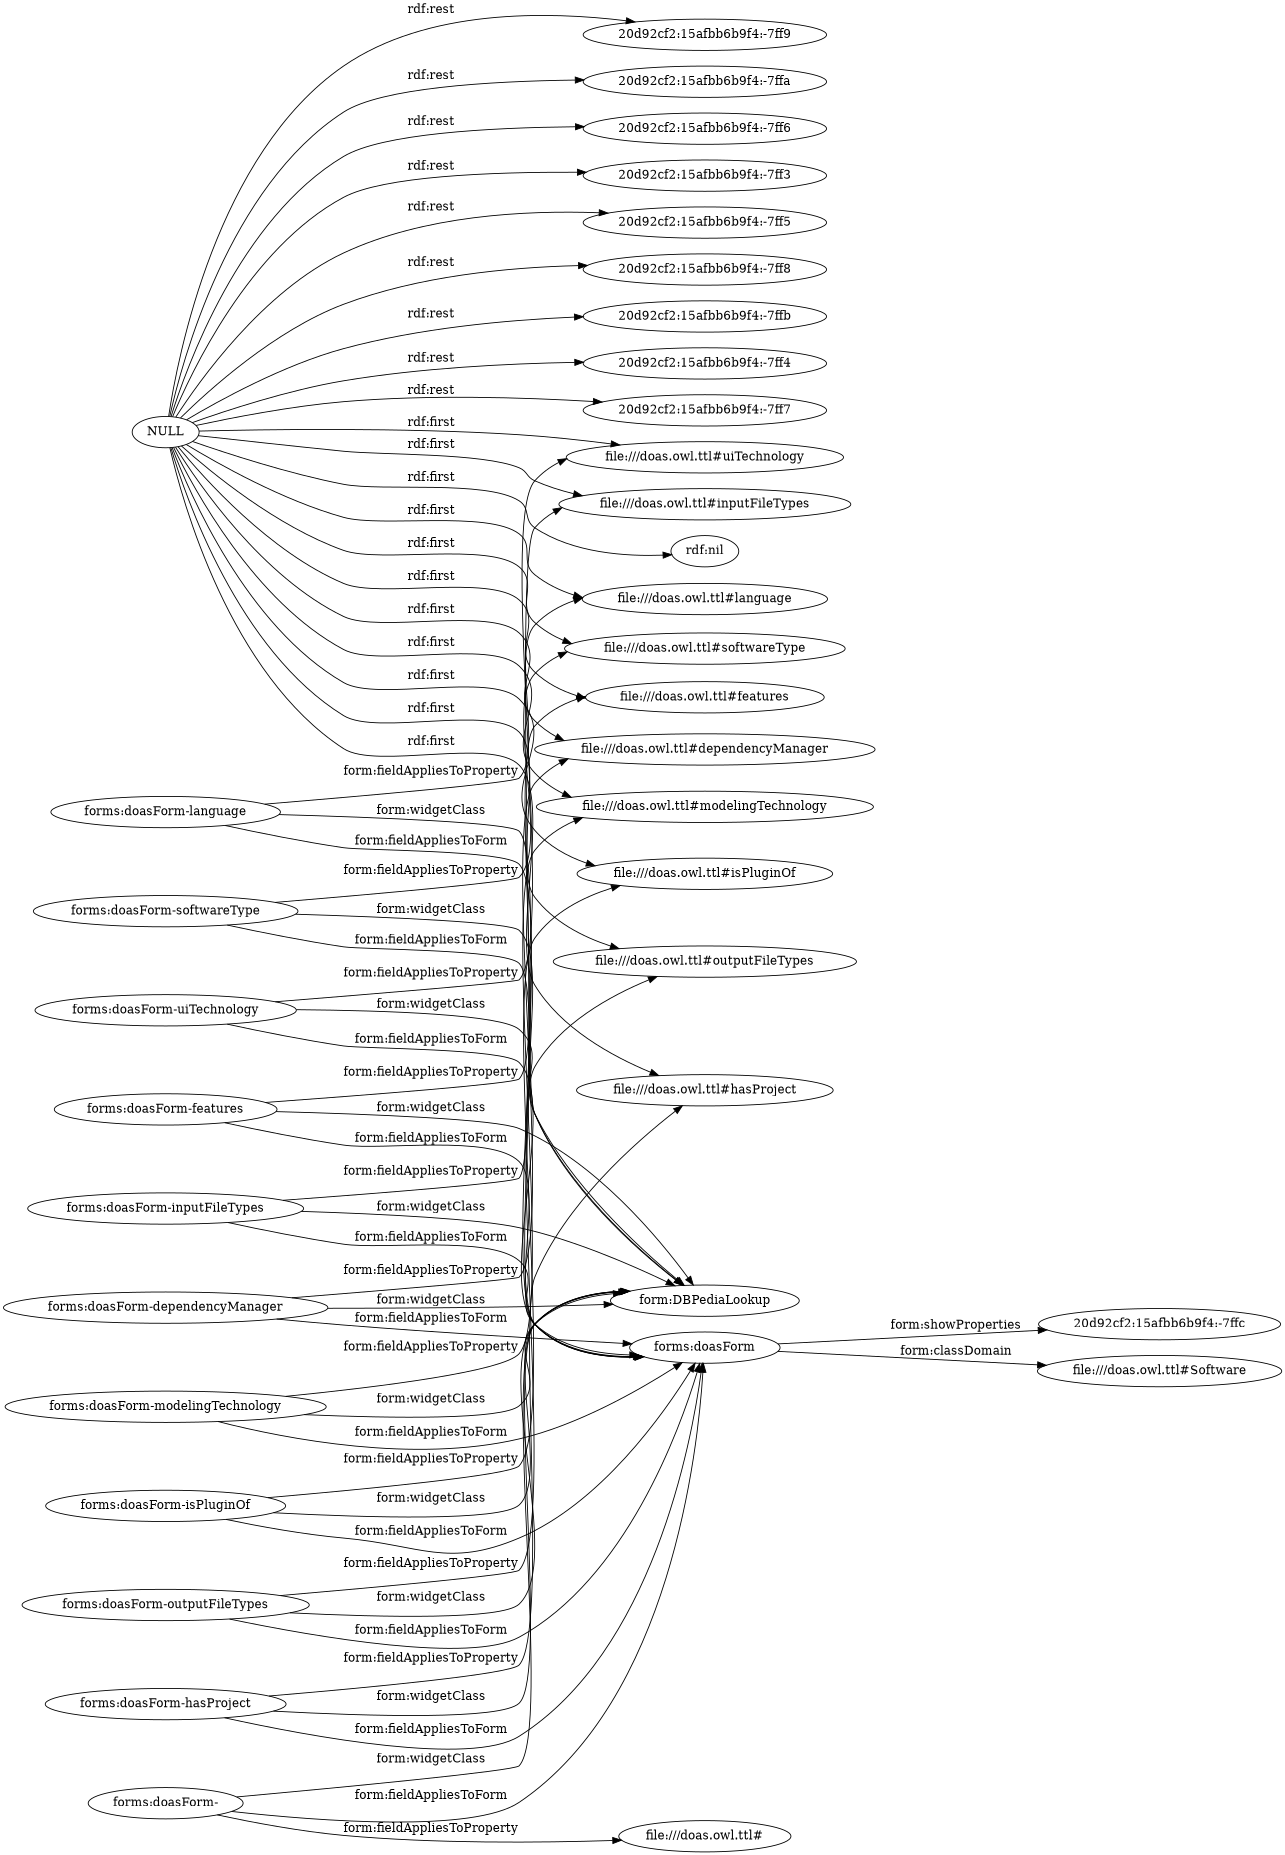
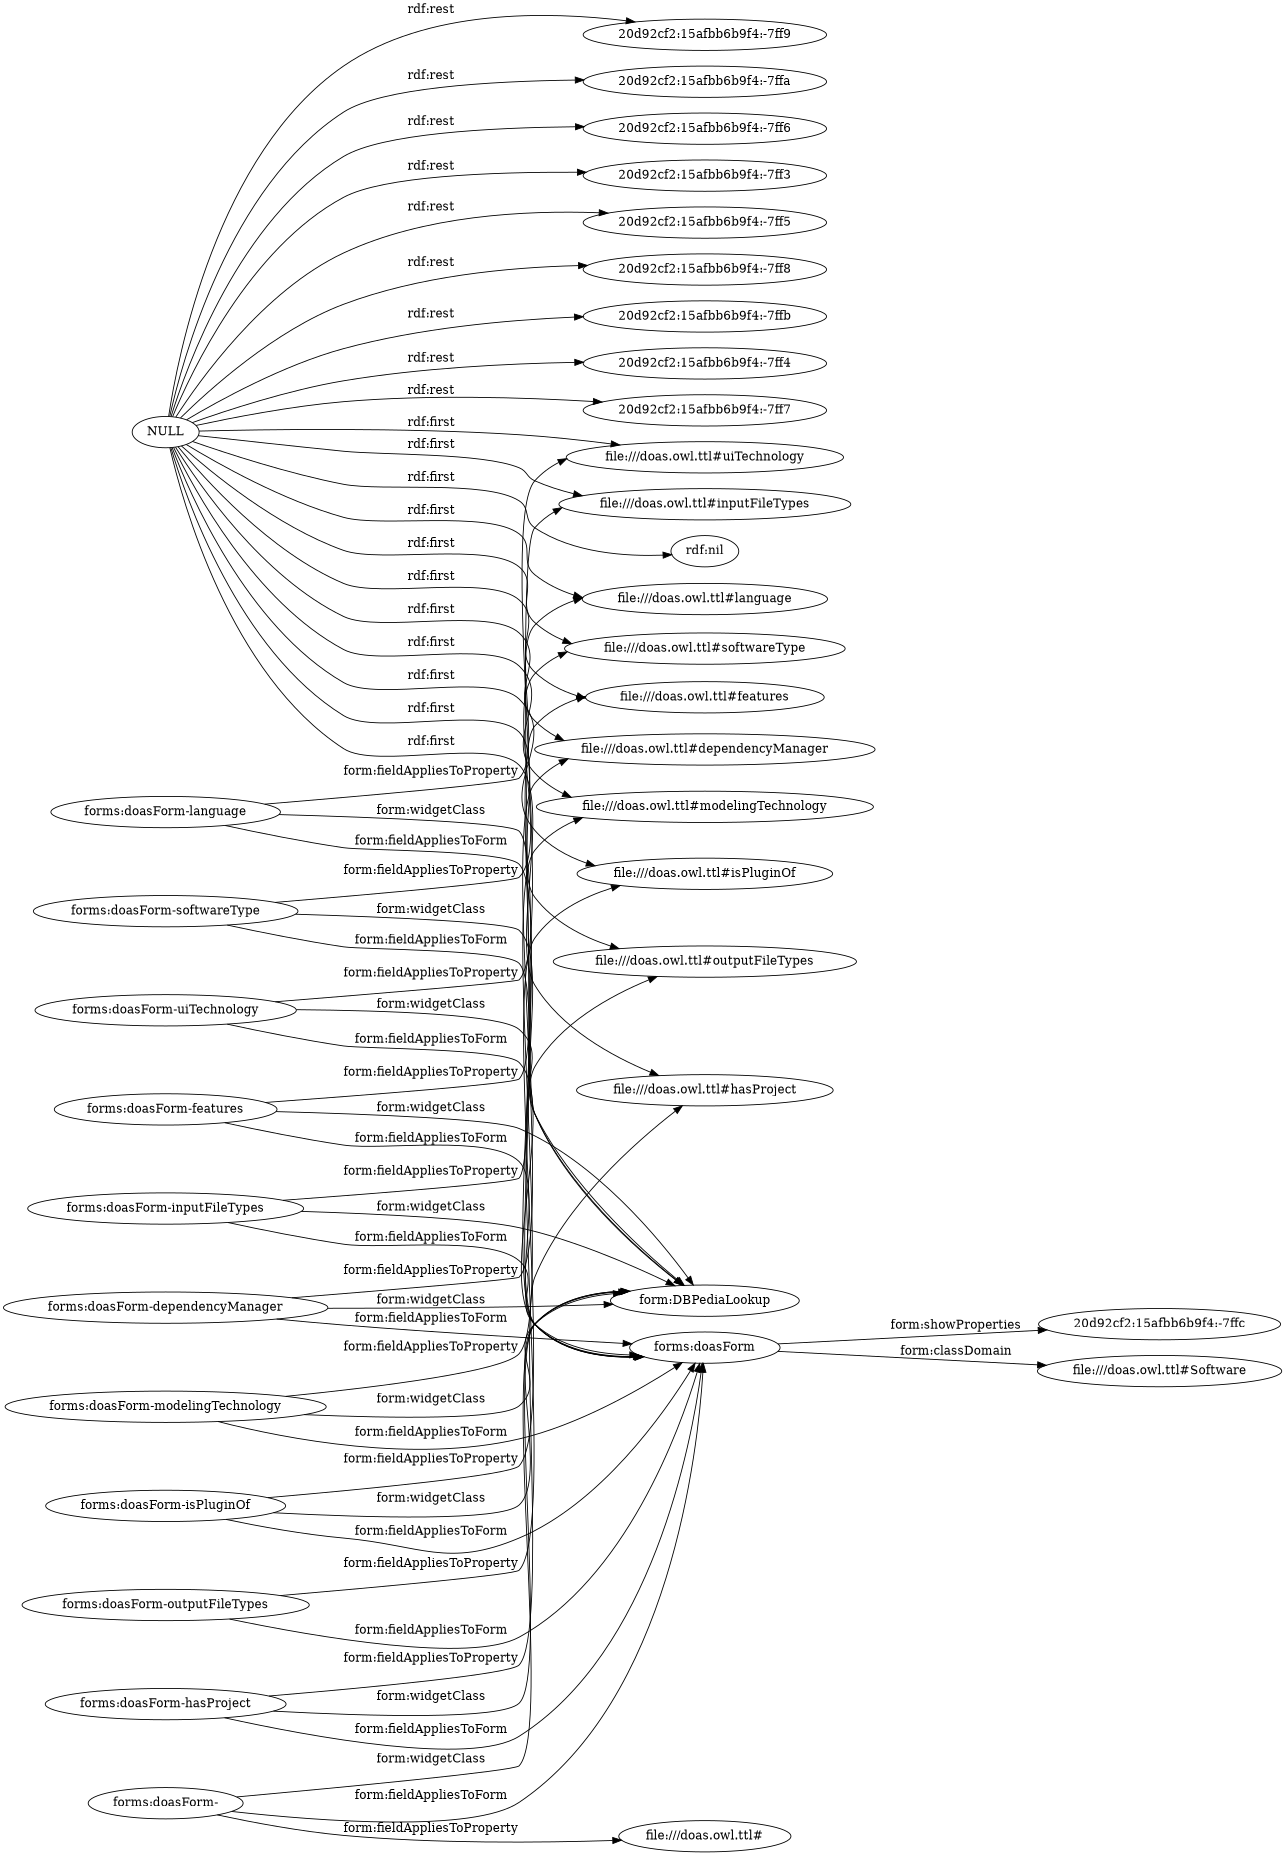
(518, 1605) -> none
